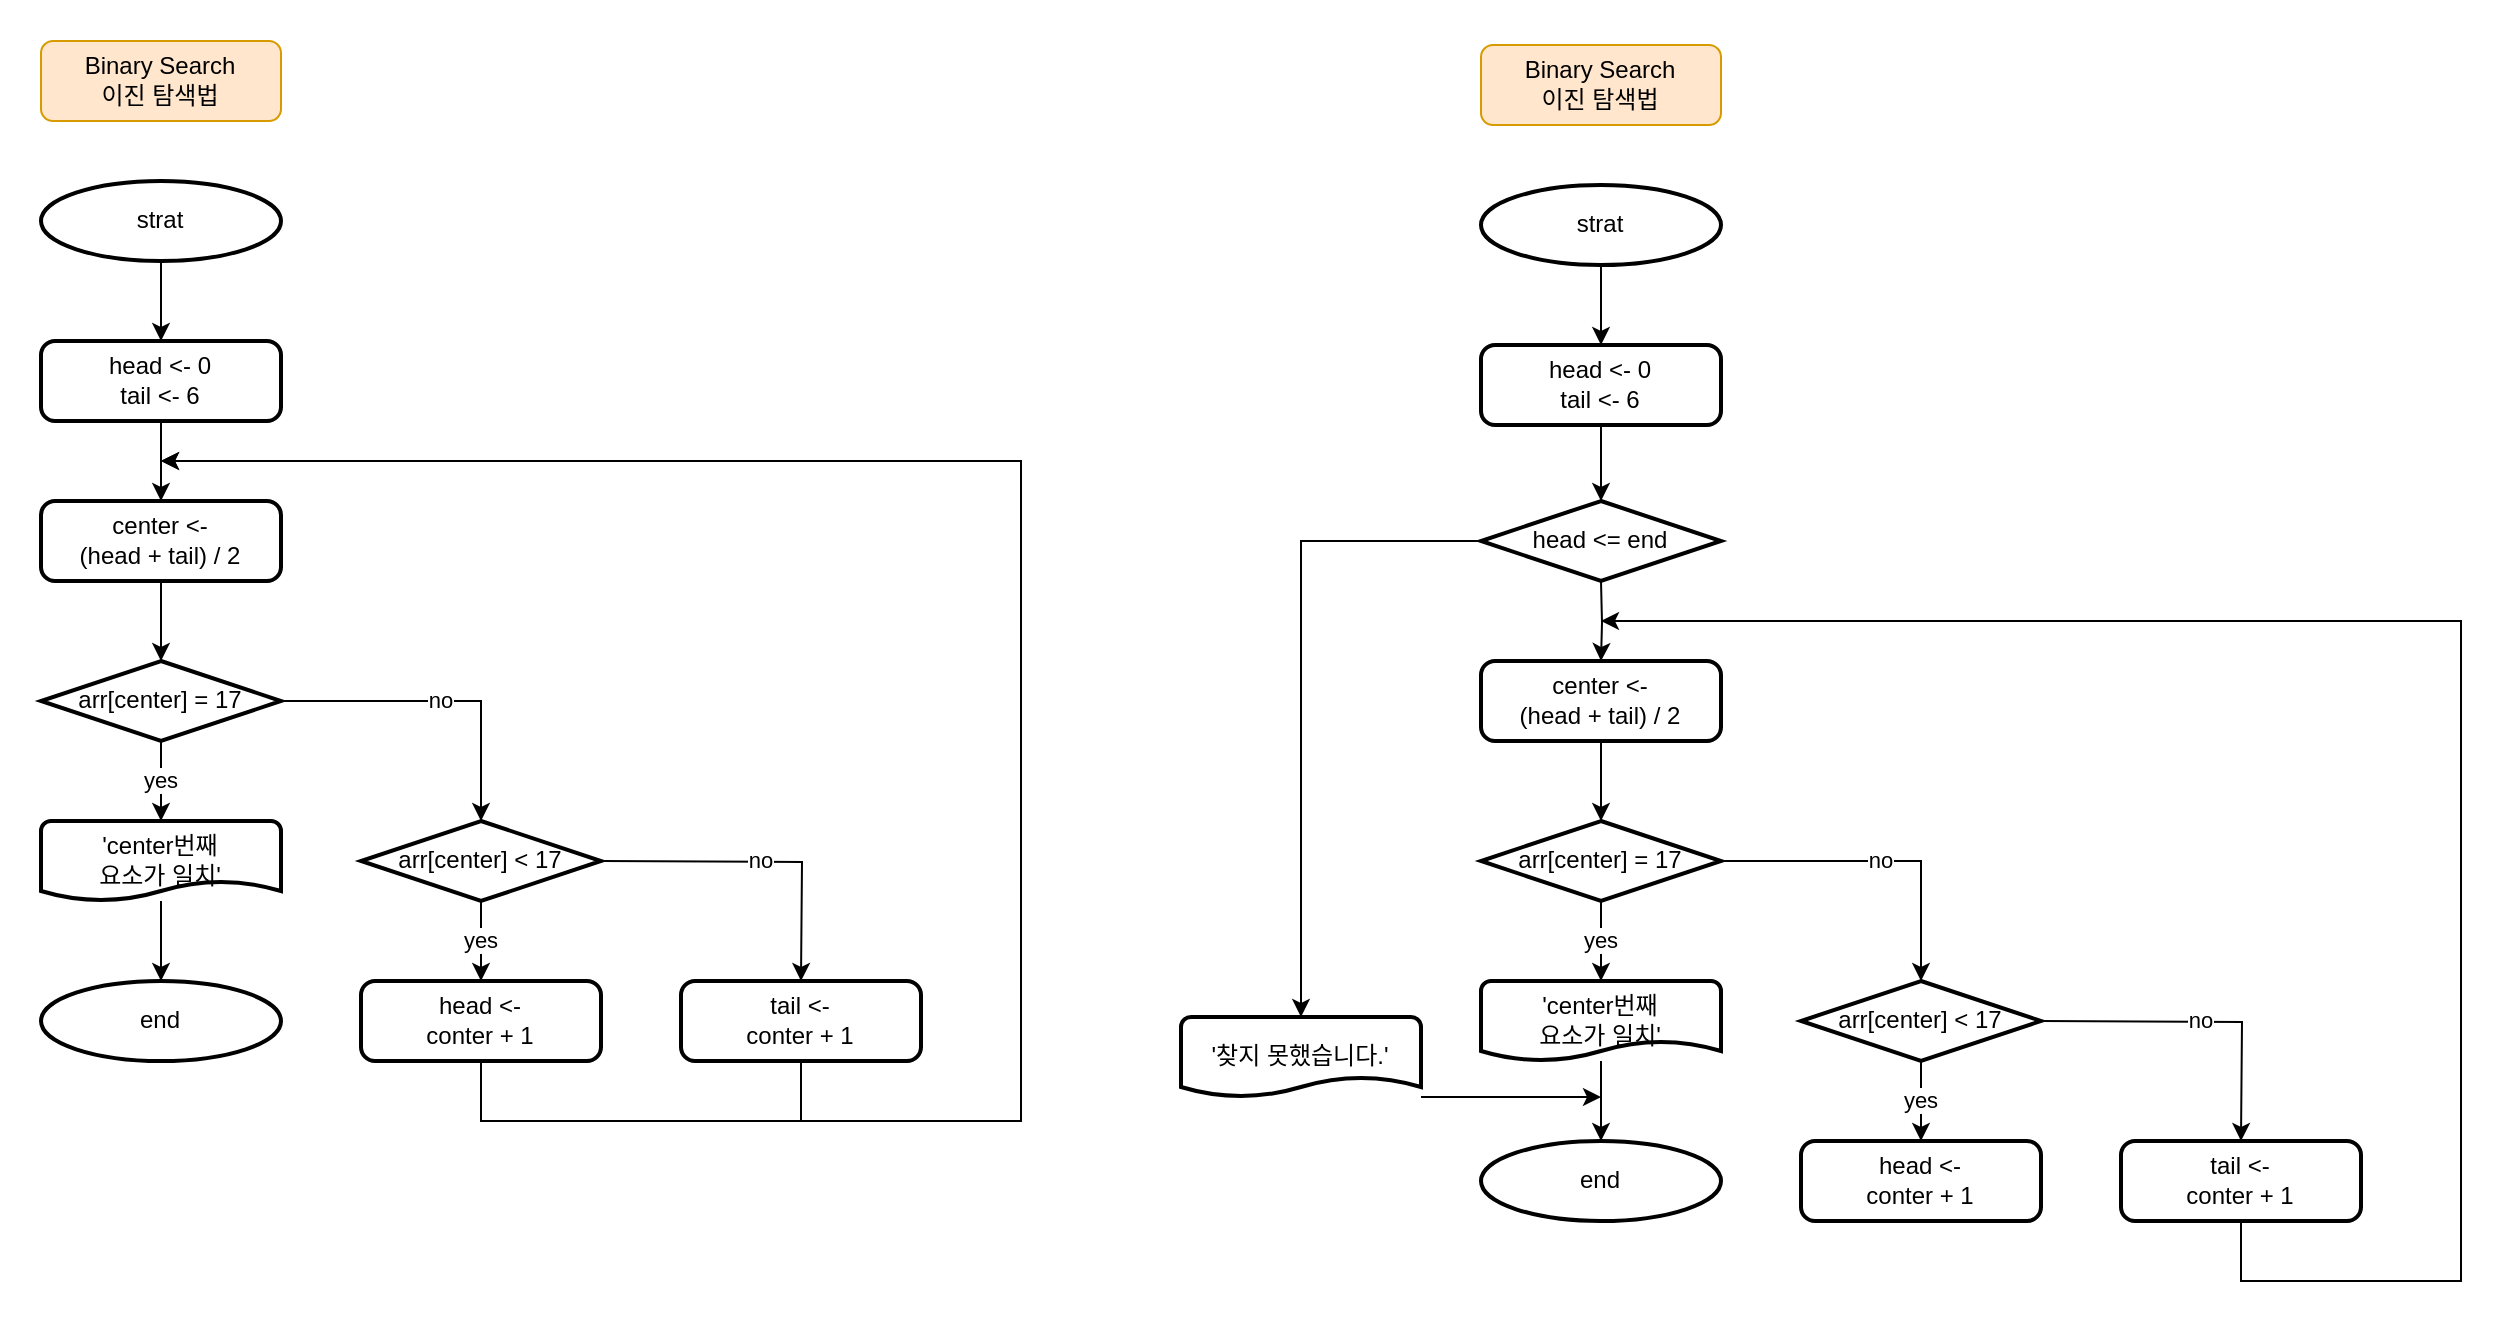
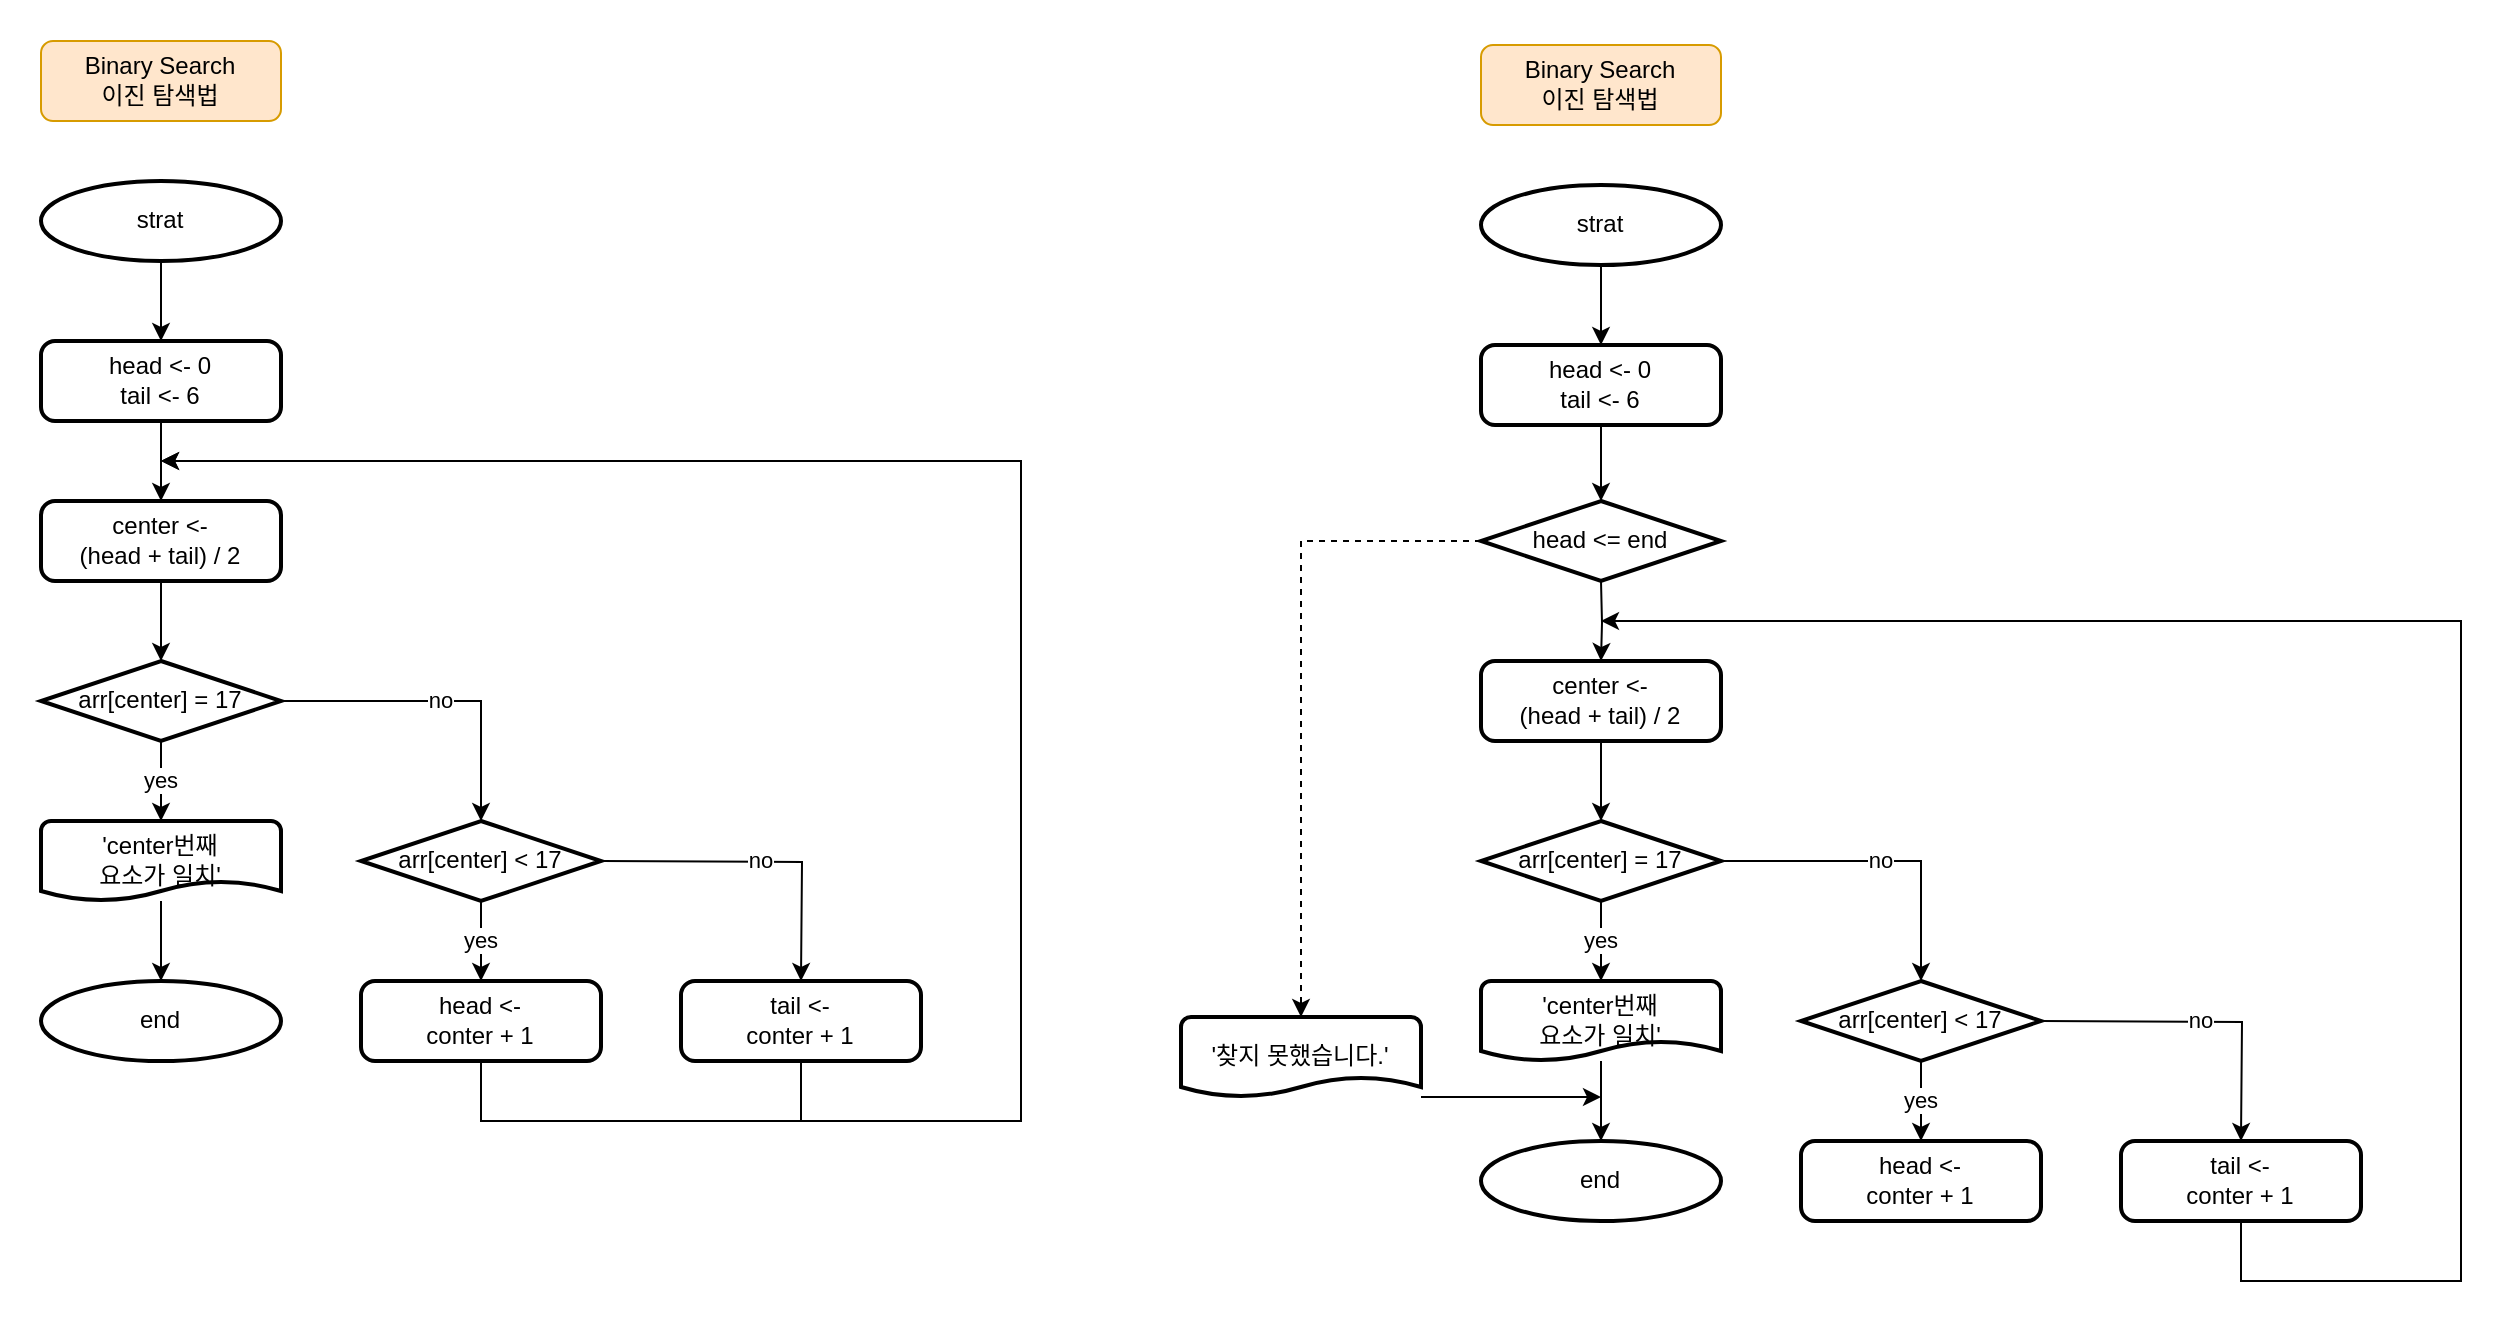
(1301, 682) -> (1301, 682)
